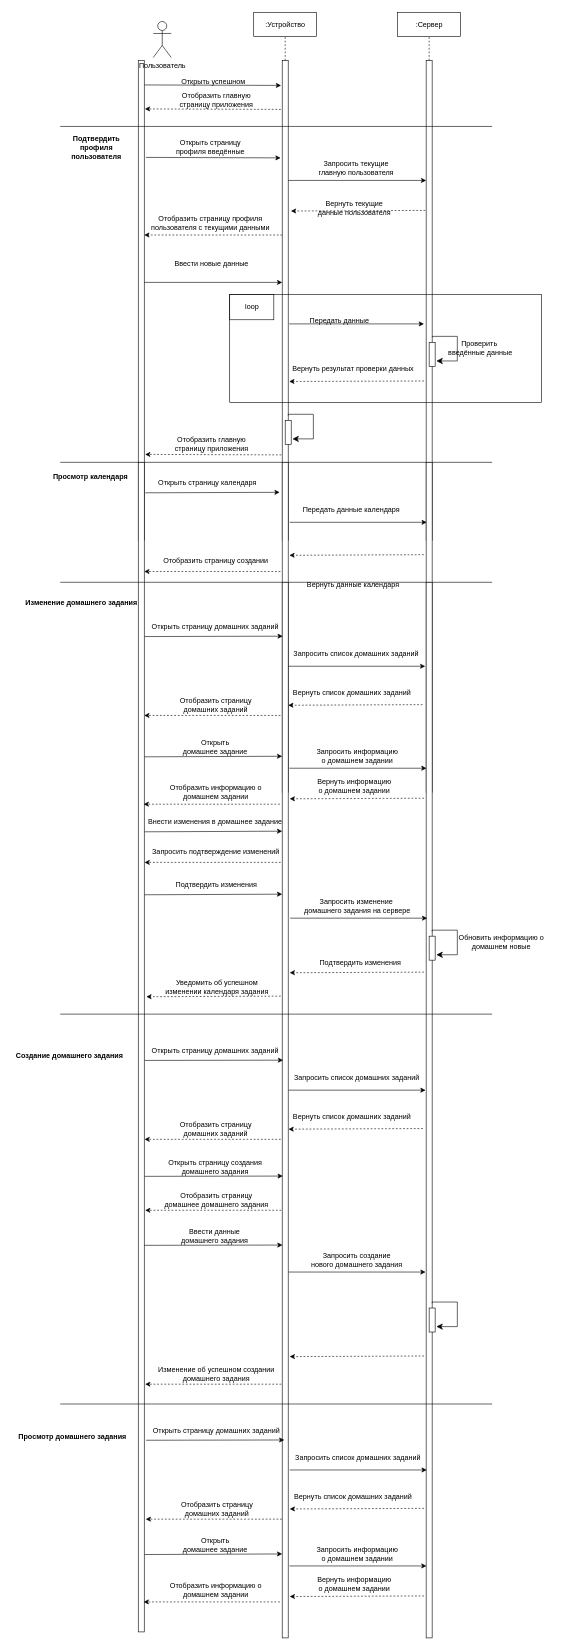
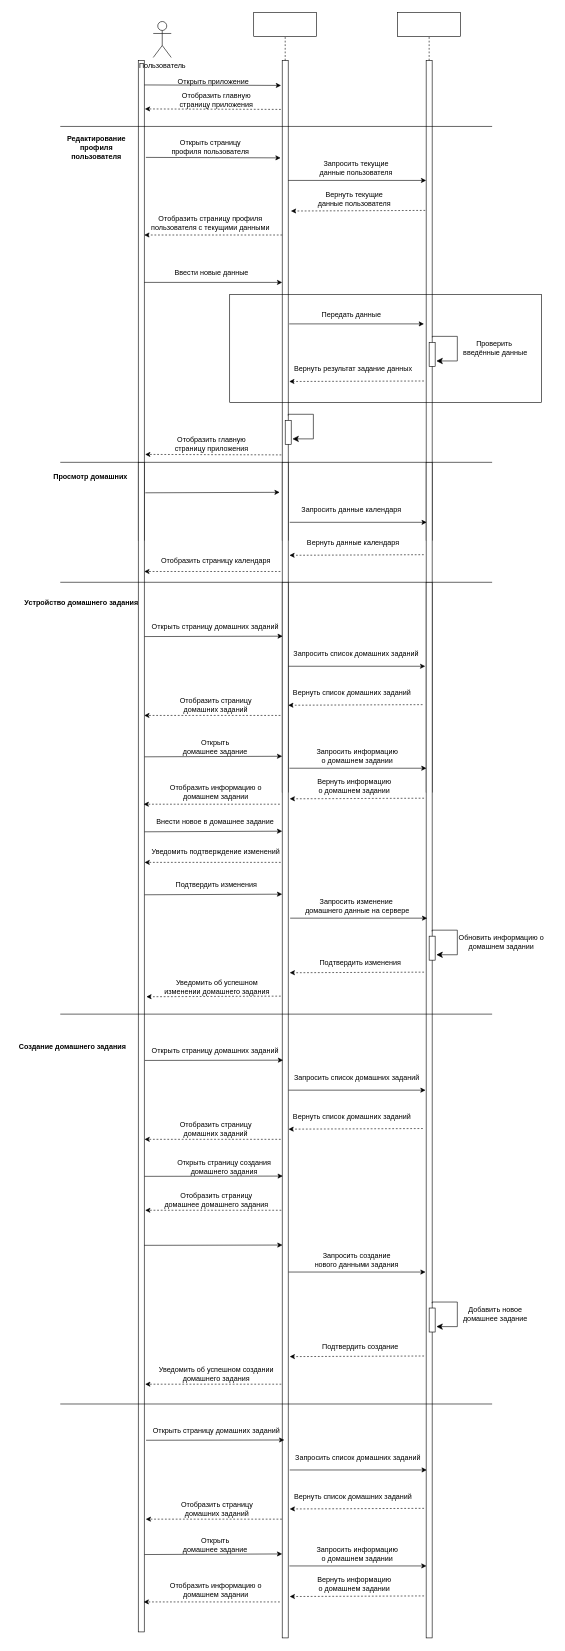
(285, 24) -> none
(429, 24) -> none
(214, 81) -> (214, 81)
(97, 147) -> (97, 147)
(211, 147) -> (211, 147)
(356, 168) -> (356, 168)
(354, 208) -> (354, 199)
(211, 264) -> (211, 273)
(252, 307) -> none
(339, 321) -> (351, 315)
(480, 348) -> (495, 348)
(353, 369) -> (353, 369)
(91, 477) -> (91, 477)
(207, 483) -> none
(352, 510) -> (352, 510)
(216, 561) -> (216, 561)
(353, 585) -> (353, 543)
(82, 603) -> (82, 603)
(215, 822) -> (215, 822)
(216, 852) -> (216, 852)
(358, 906) -> (358, 906)
(502, 942) -> (502, 942)
(217, 987) -> (217, 987)
(69, 1056) -> (72, 1047)
(215, 1167) -> (224, 1167)
(215, 1236) -> none
(357, 1260) -> (357, 1260)
none -> (495, 1314)
none -> (360, 1347)
(217, 1374) -> (217, 1374)
(72, 1437) -> none
